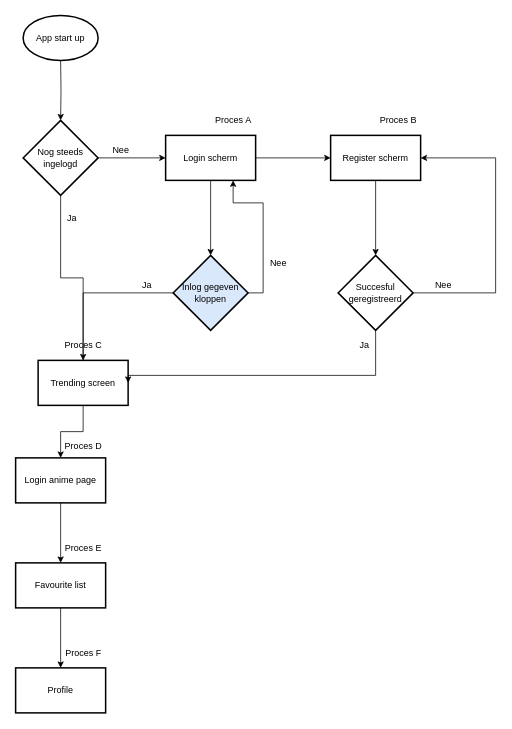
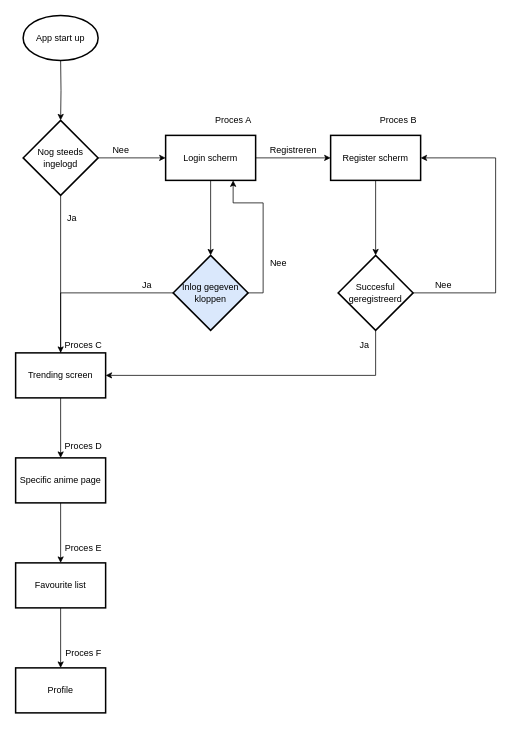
none -> (293, 150)
(83, 383) -> (60, 375)
(60, 480) -> (60, 480)
